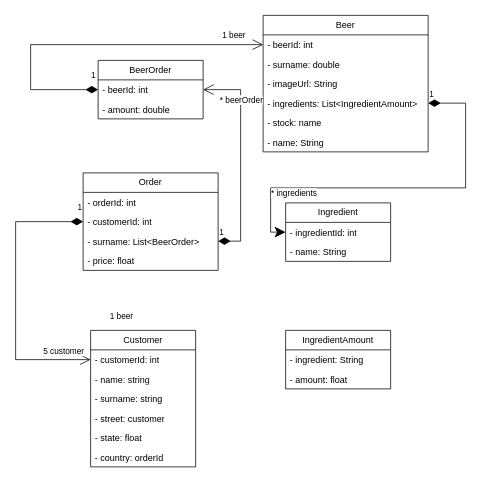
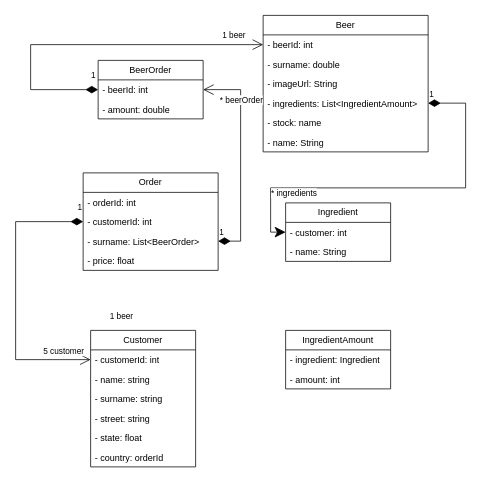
(331, 233) -> (323, 233)
(333, 361) -> (339, 366)
(323, 380) -> (318, 380)
(137, 419) -> (131, 419)
